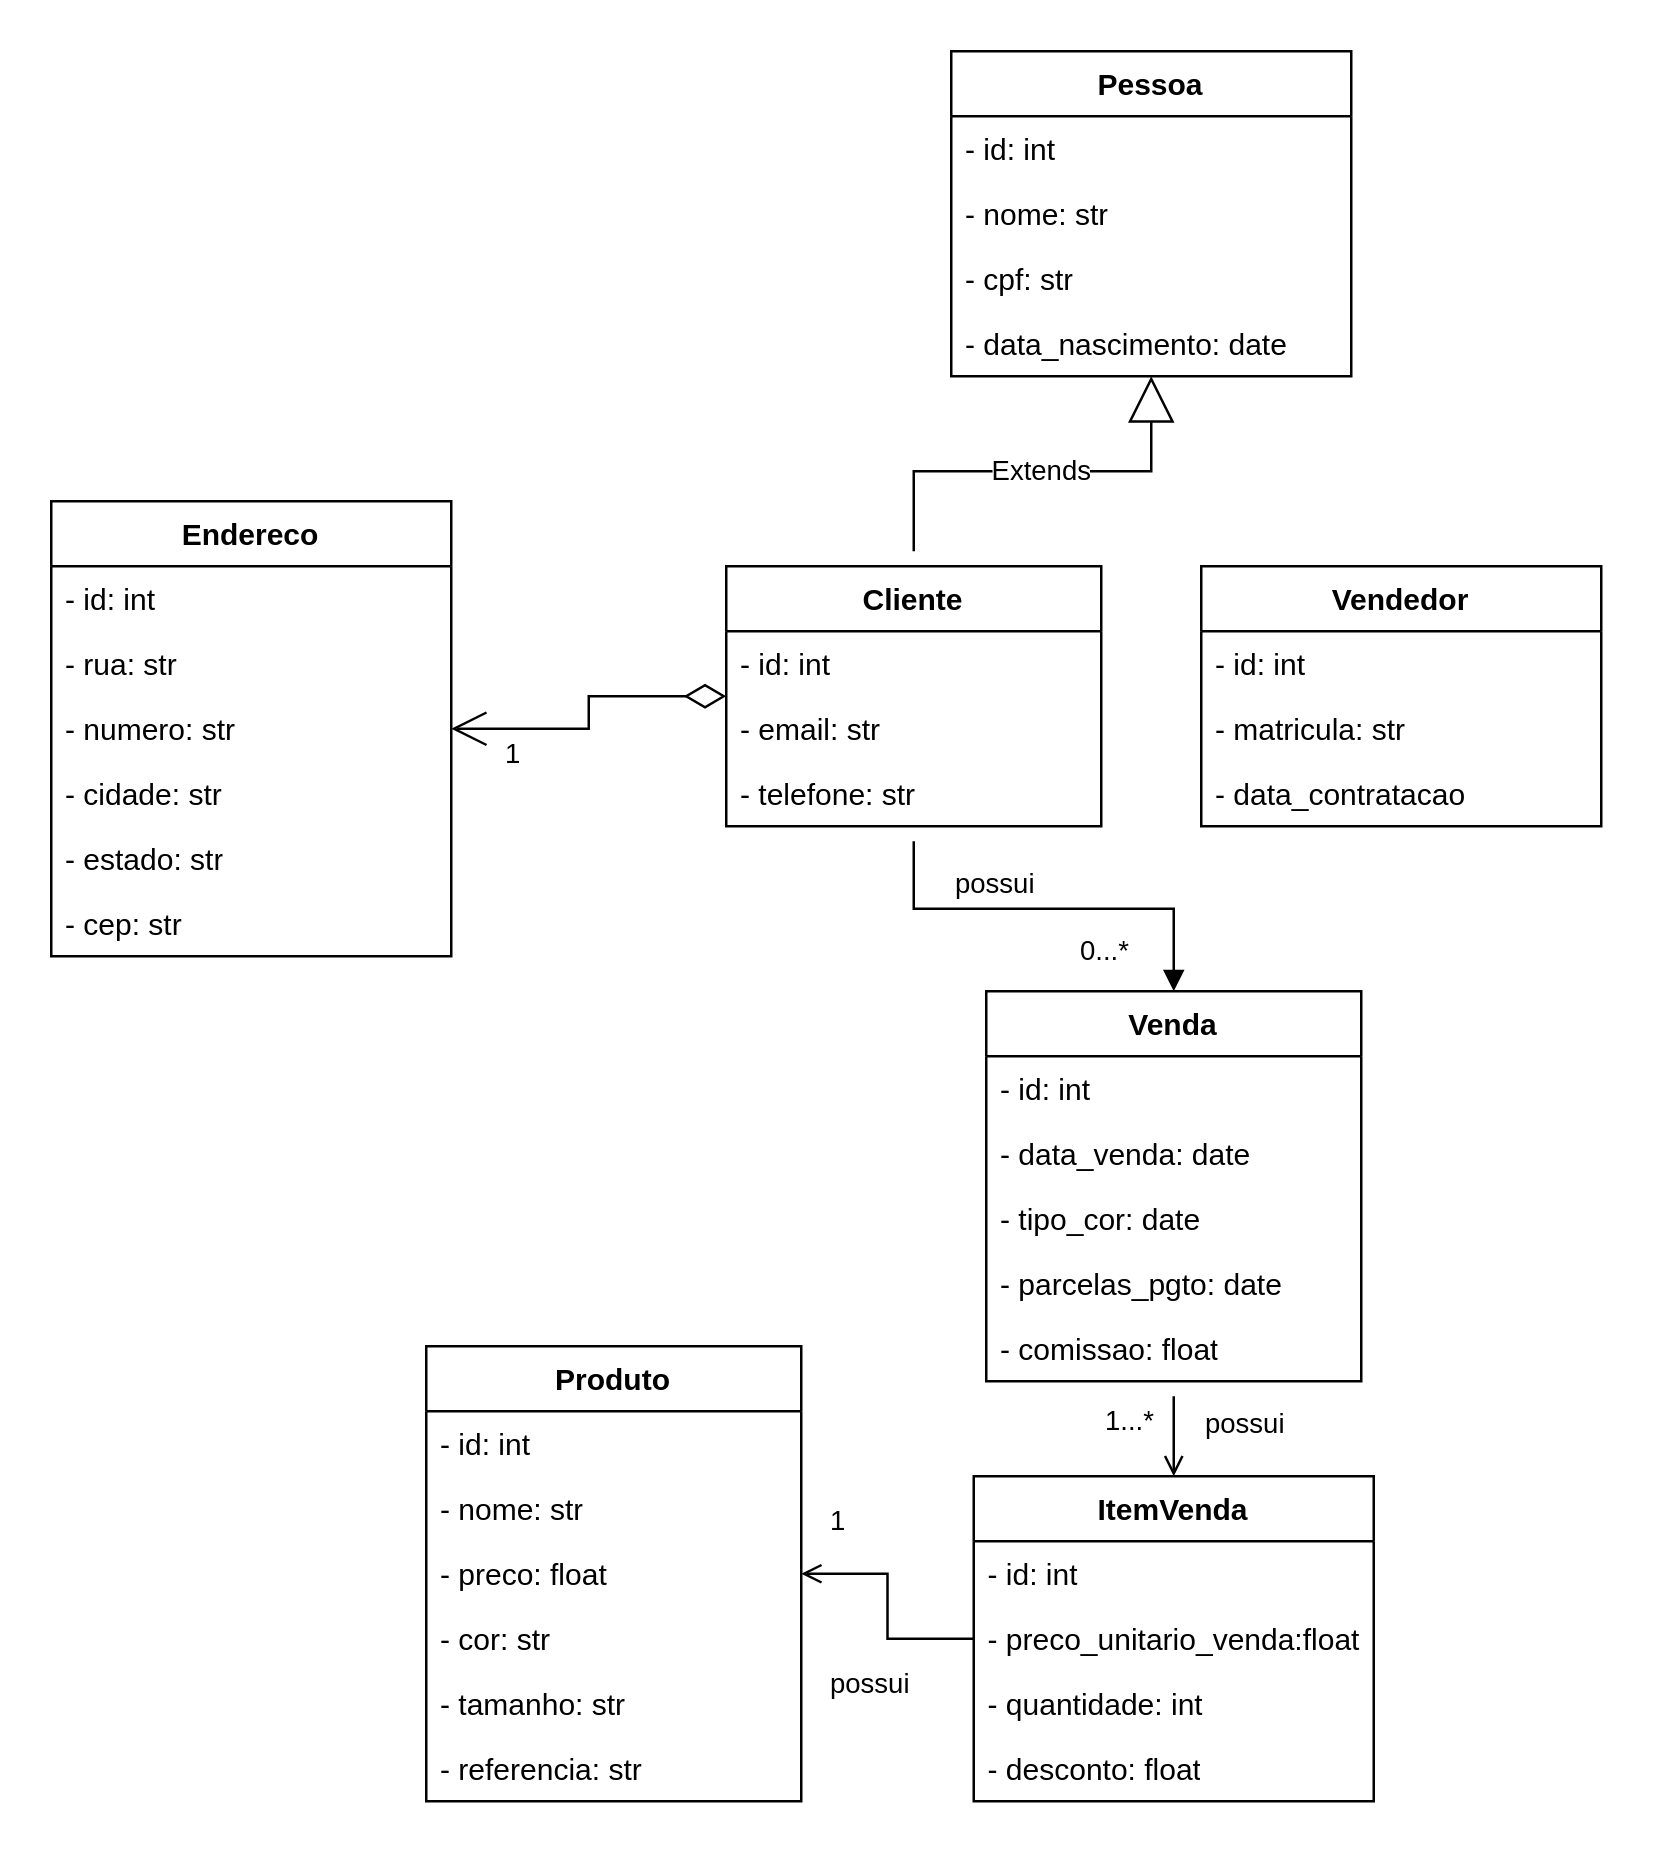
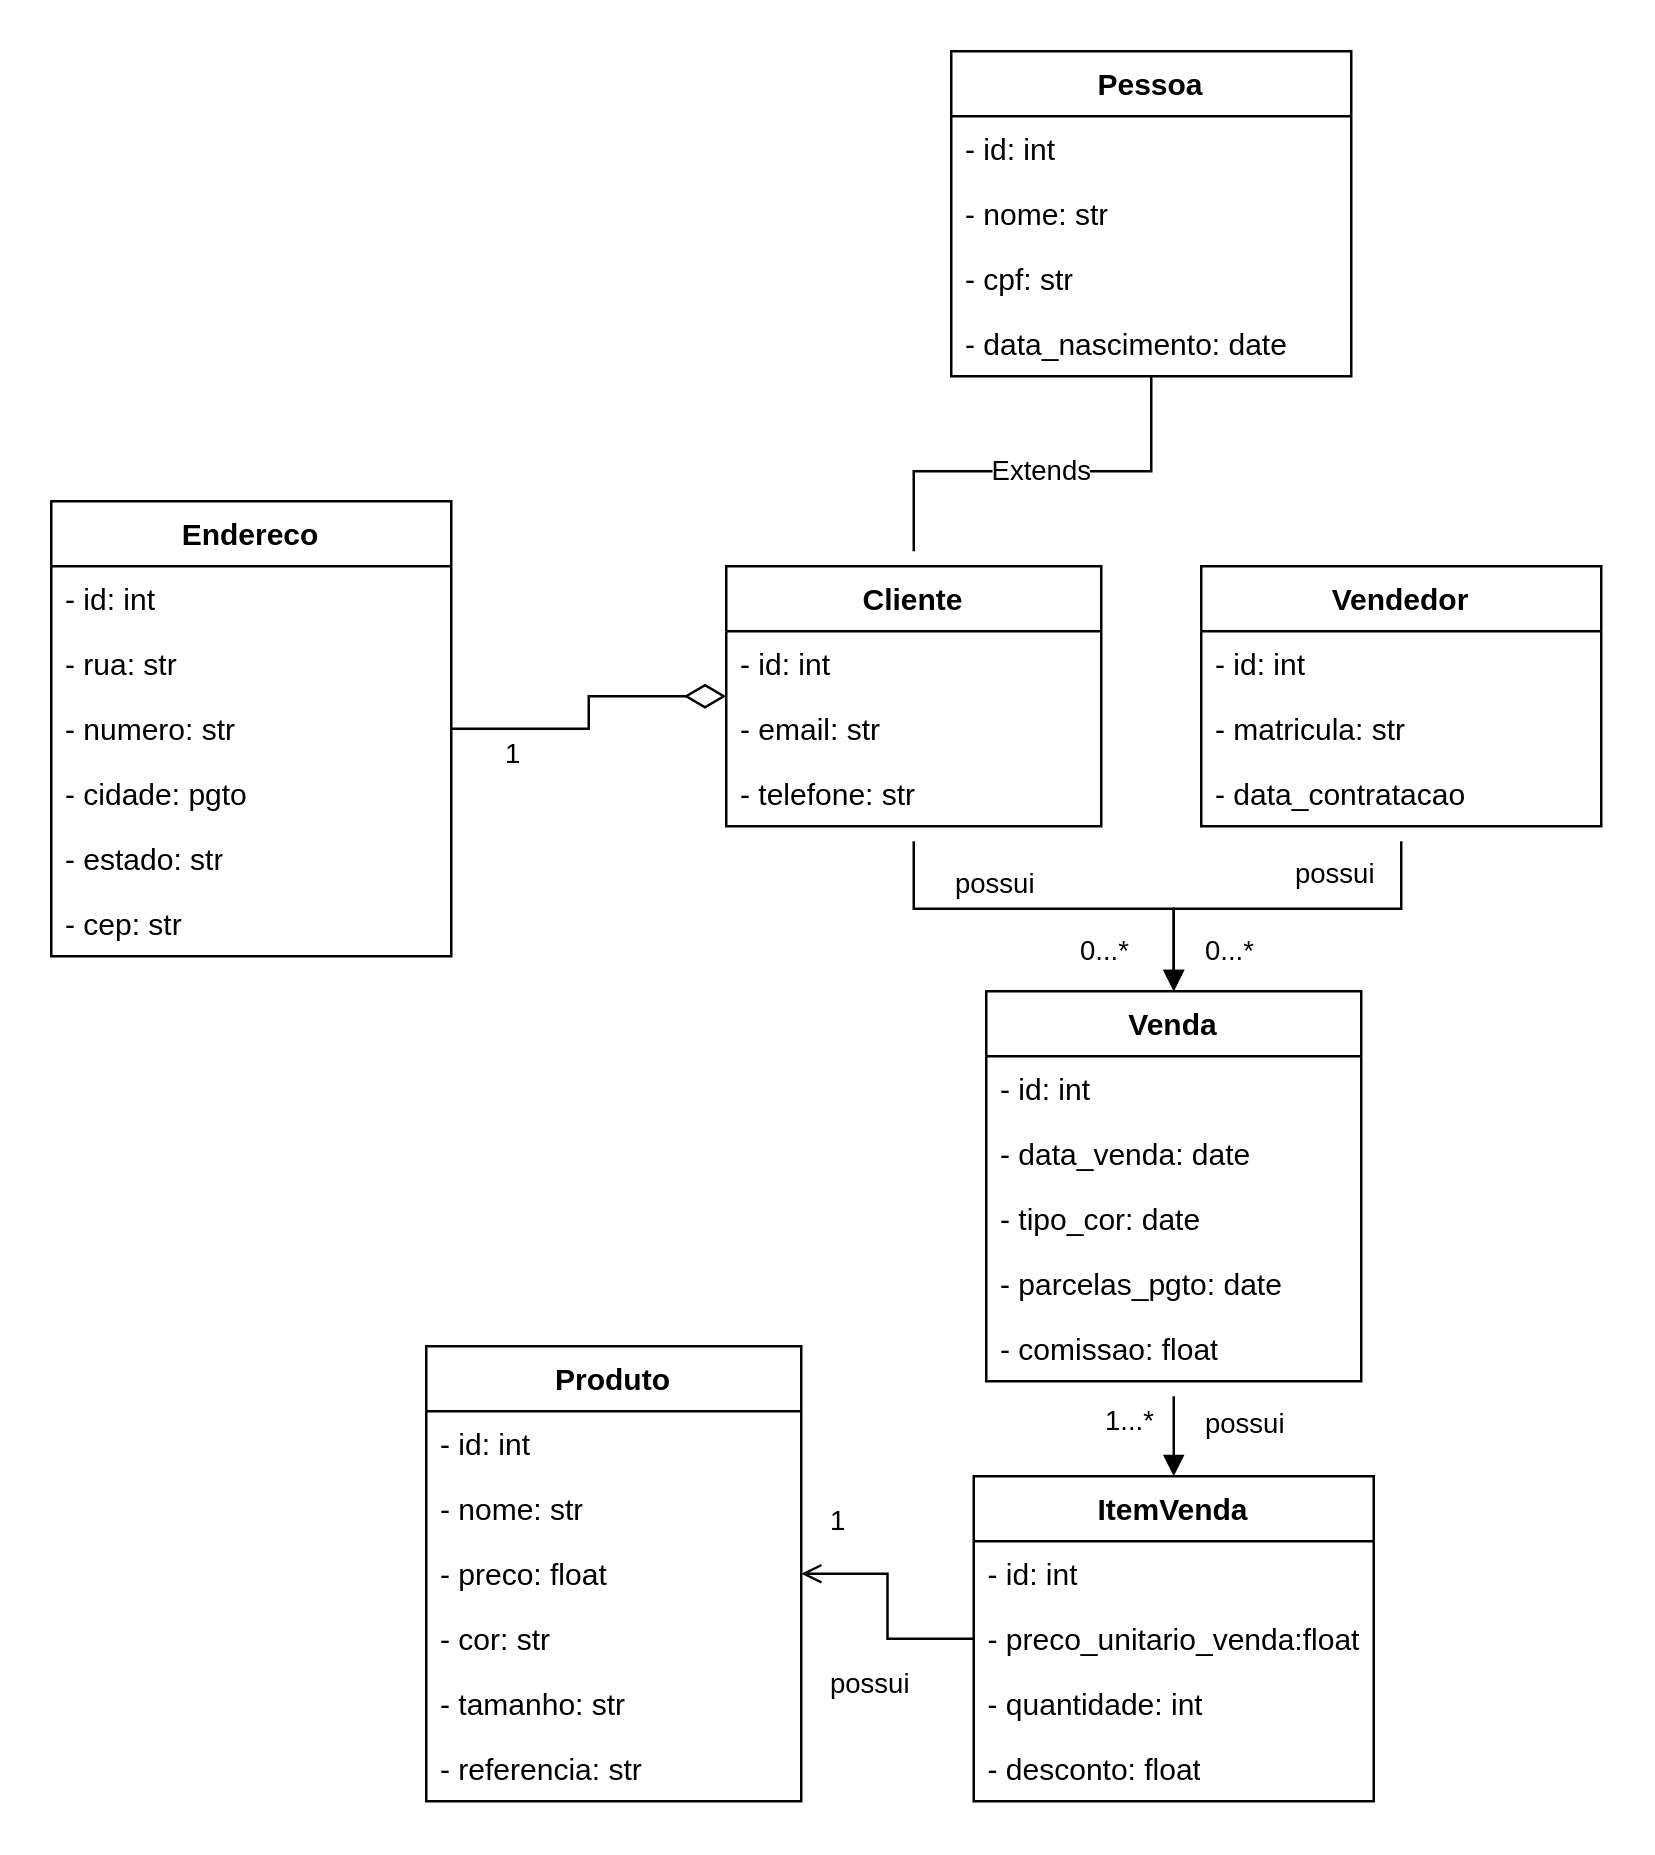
(1151, 423) -> (1151, 403)
(460, 729) -> (459, 729)
(160, 797) -> (168, 797)
none -> (1323, 909)
(1174, 1460) -> (1174, 1454)
